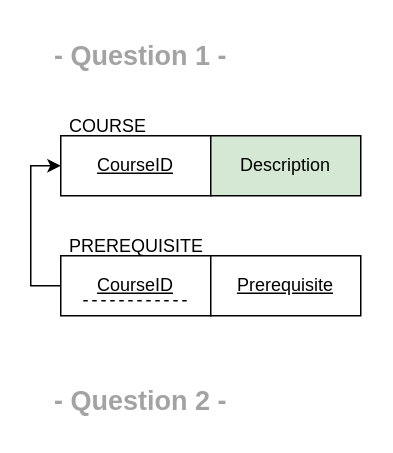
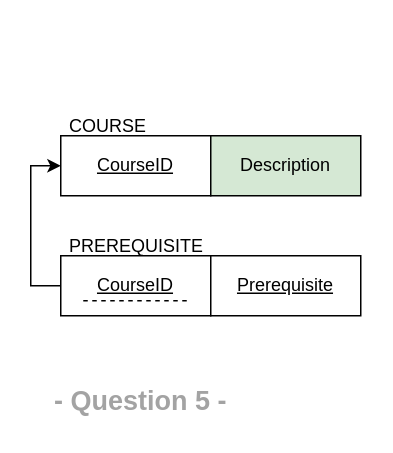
(166, 53) -> none
(147, 402) -> (147, 402)
